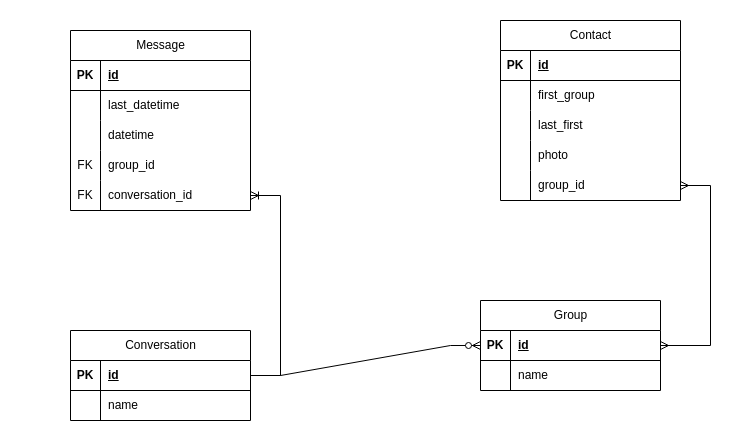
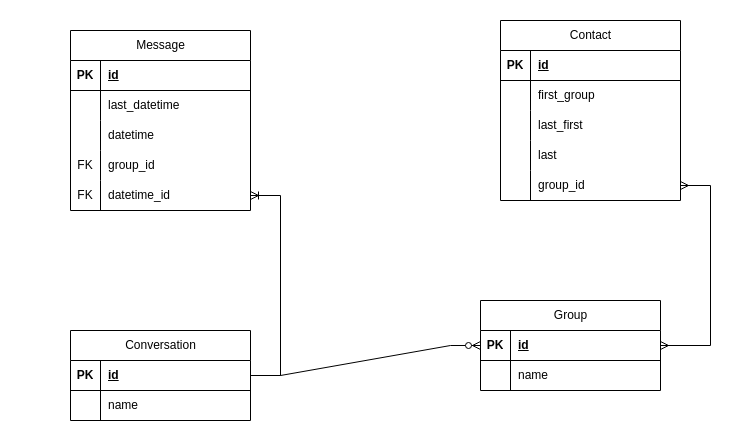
(555, 156) -> (550, 156)
(156, 196) -> (142, 196)
